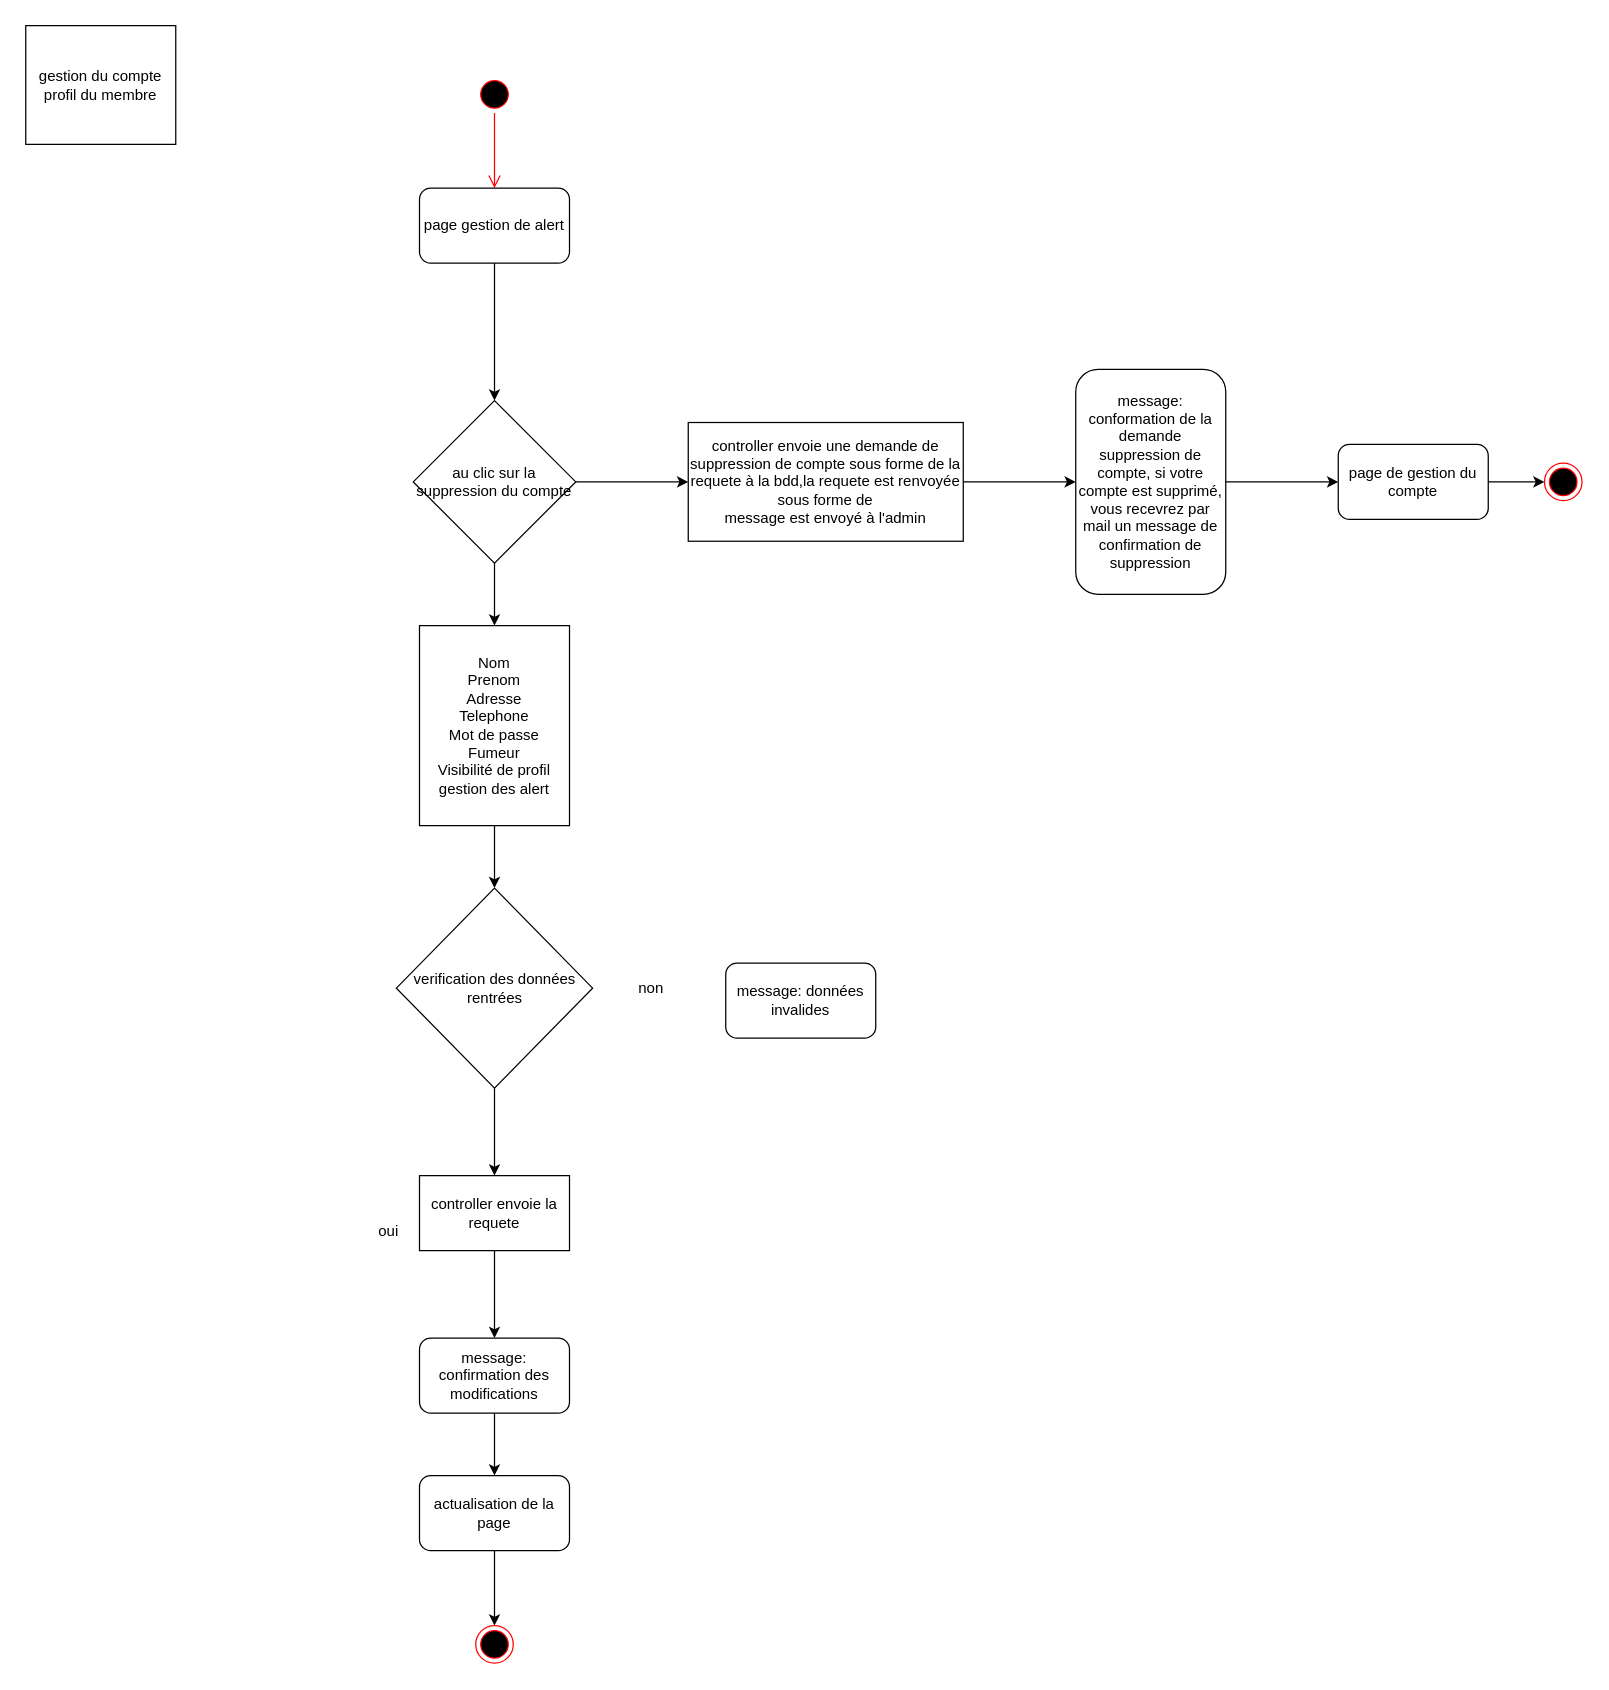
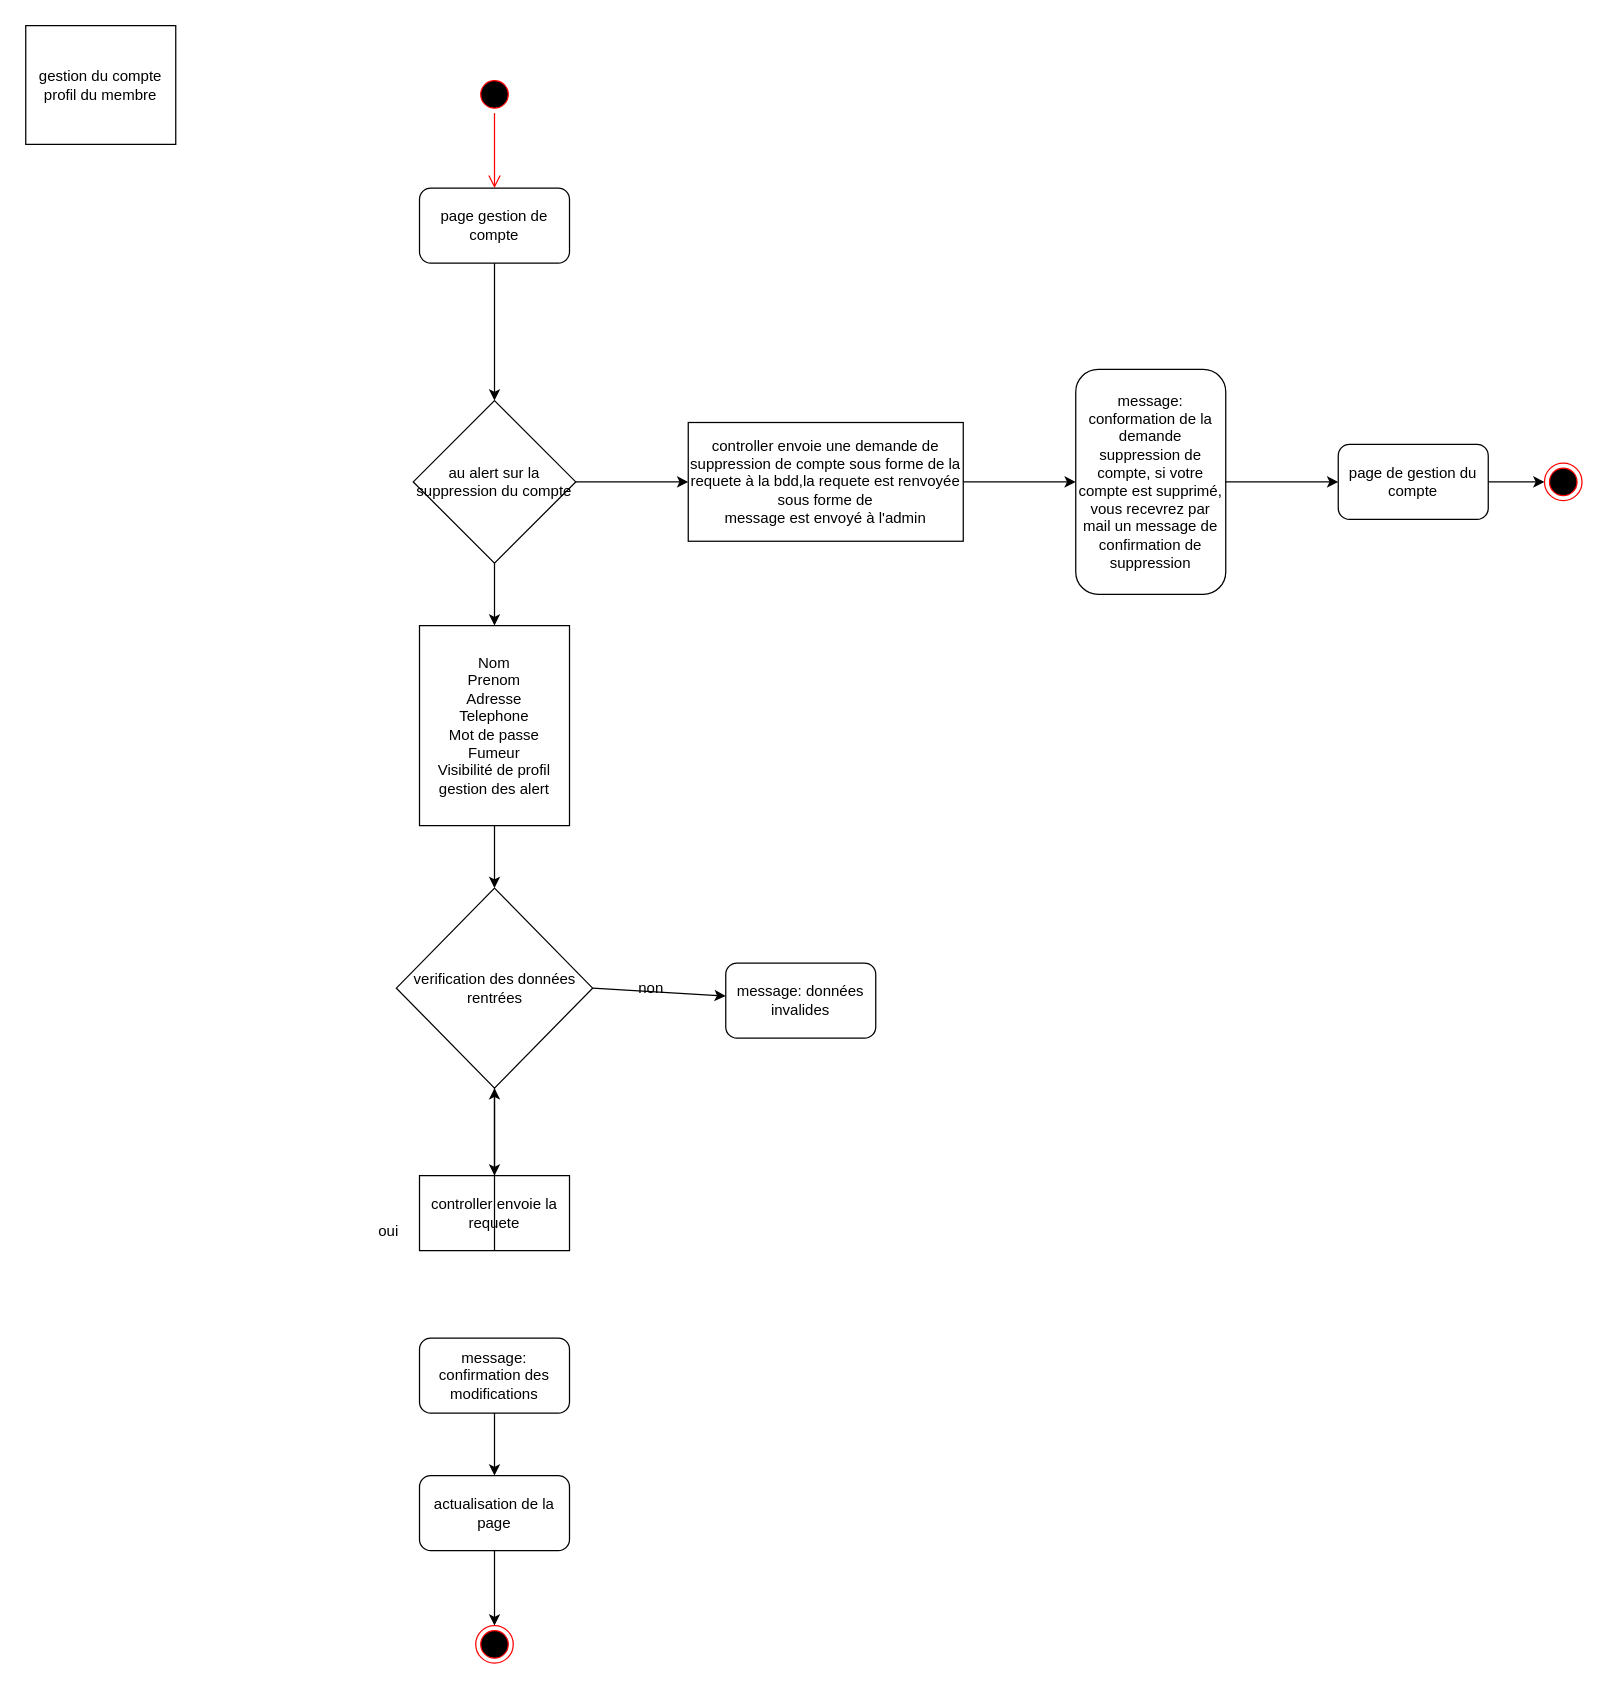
(494, 226) -> (494, 226)
(494, 482) -> (494, 482)
none -> (655, 992)
(494, 1290) -> (494, 1212)
